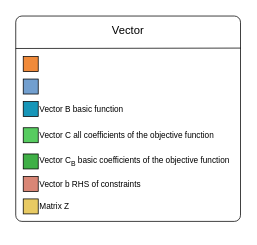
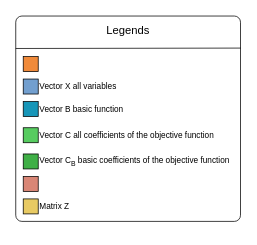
(128, 30) -> (128, 30)
none -> (139, 87)
(139, 184) -> none
